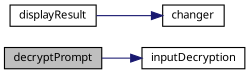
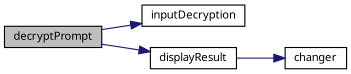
none -> (120, 47)
